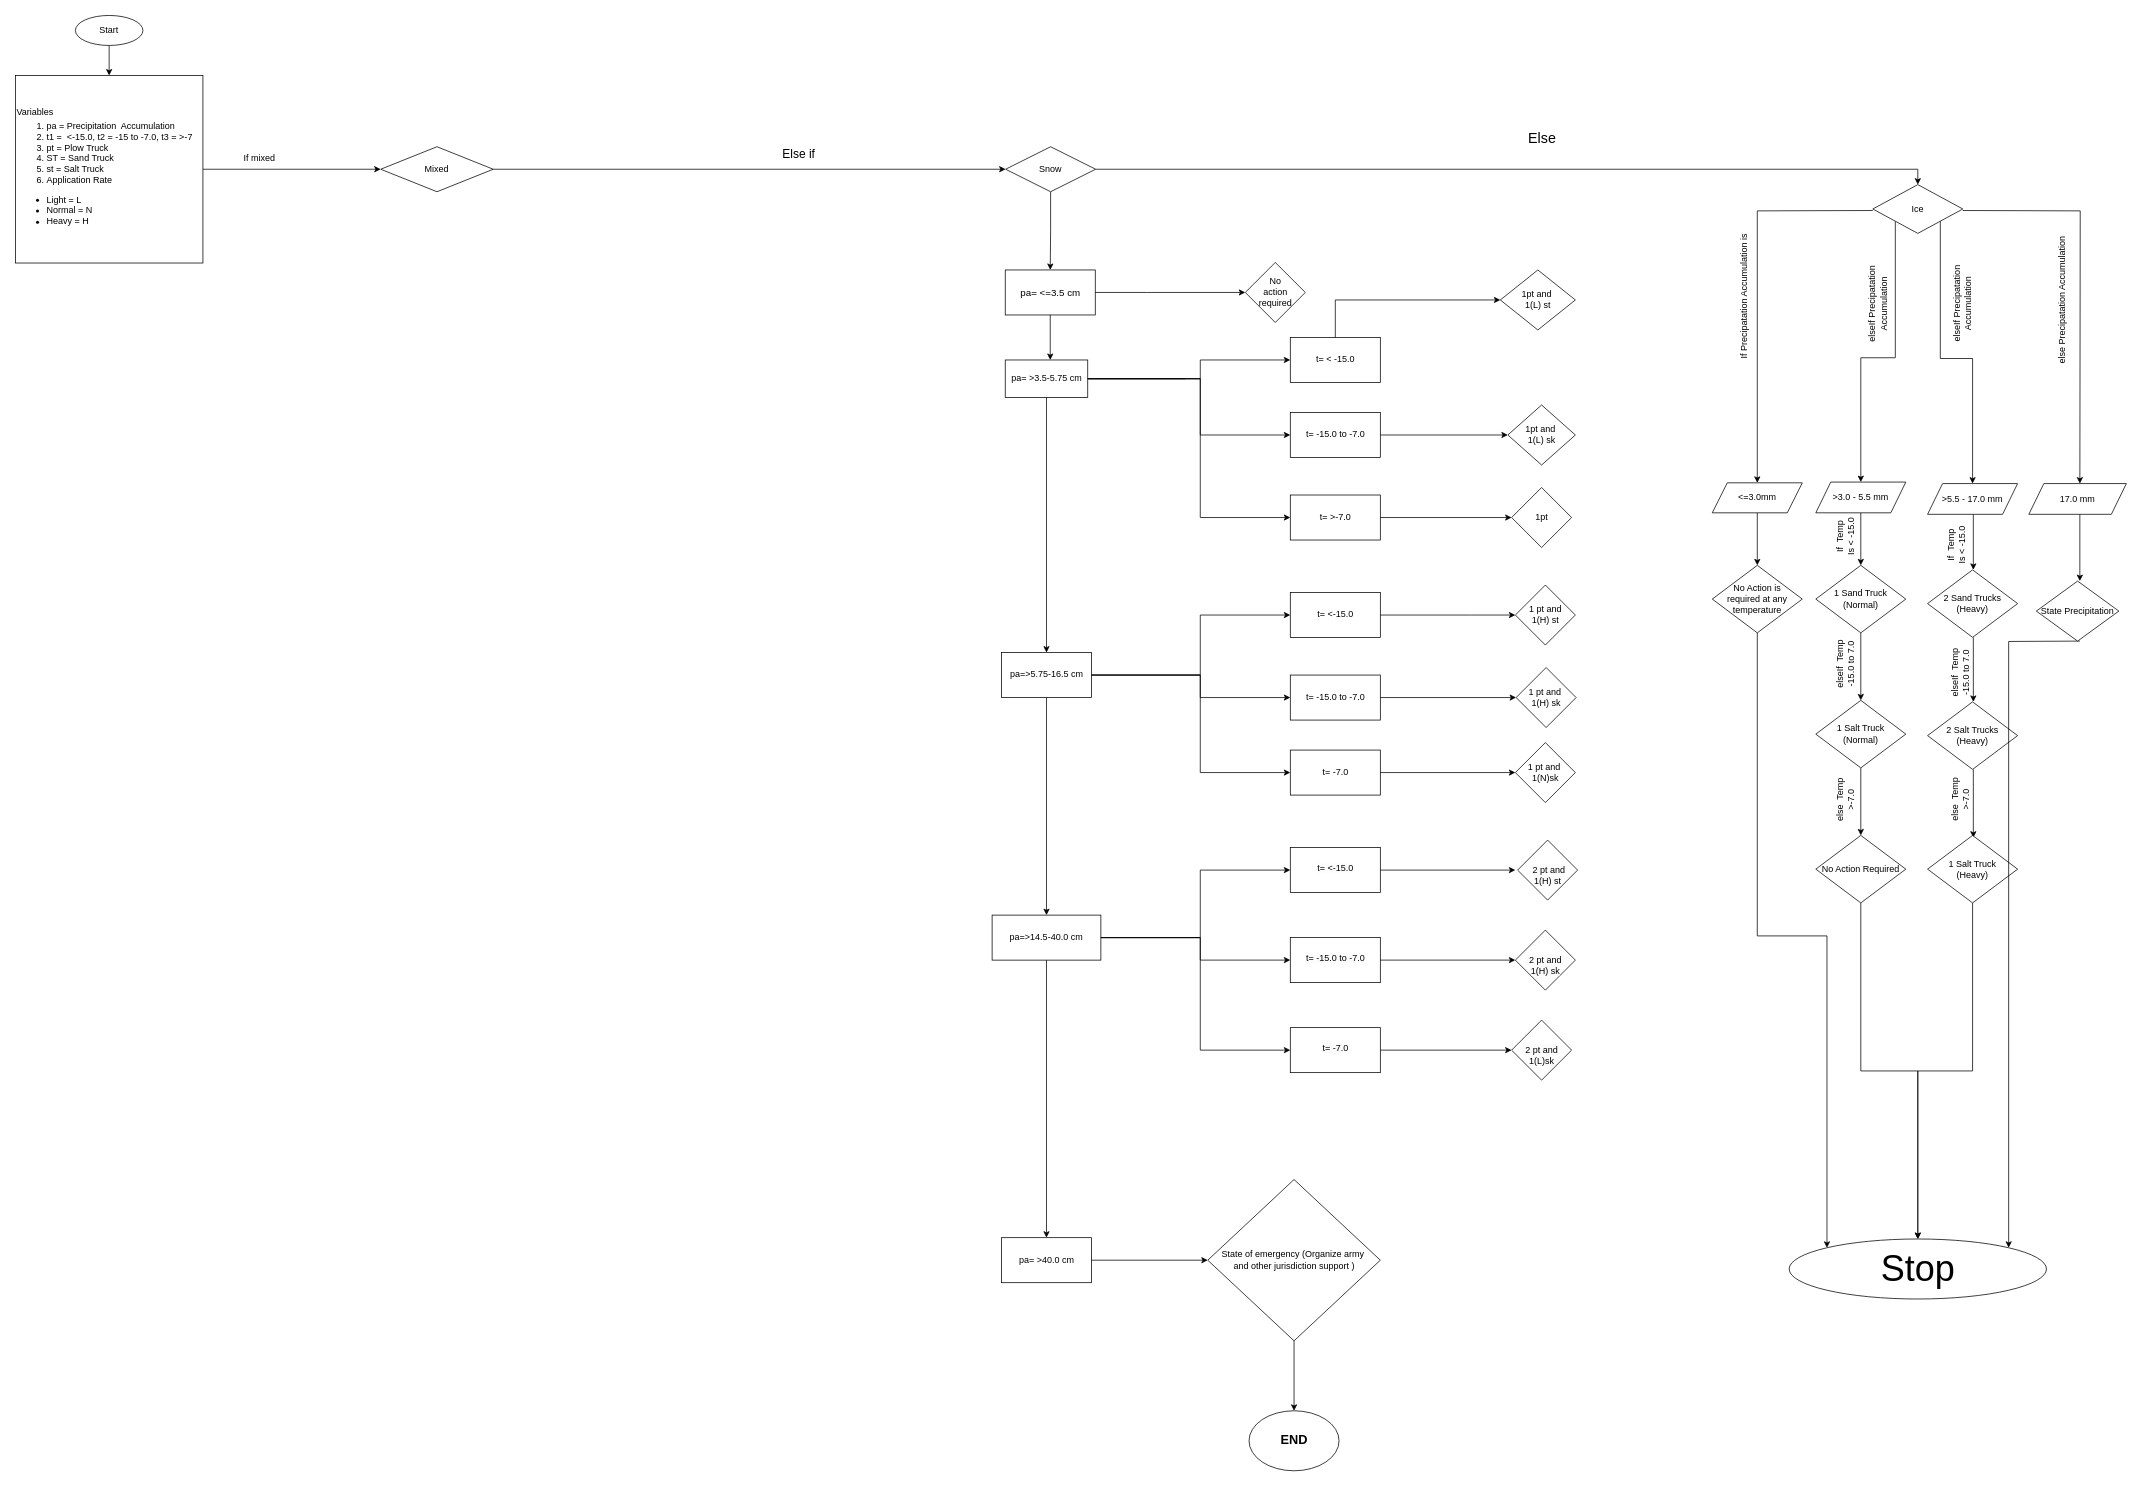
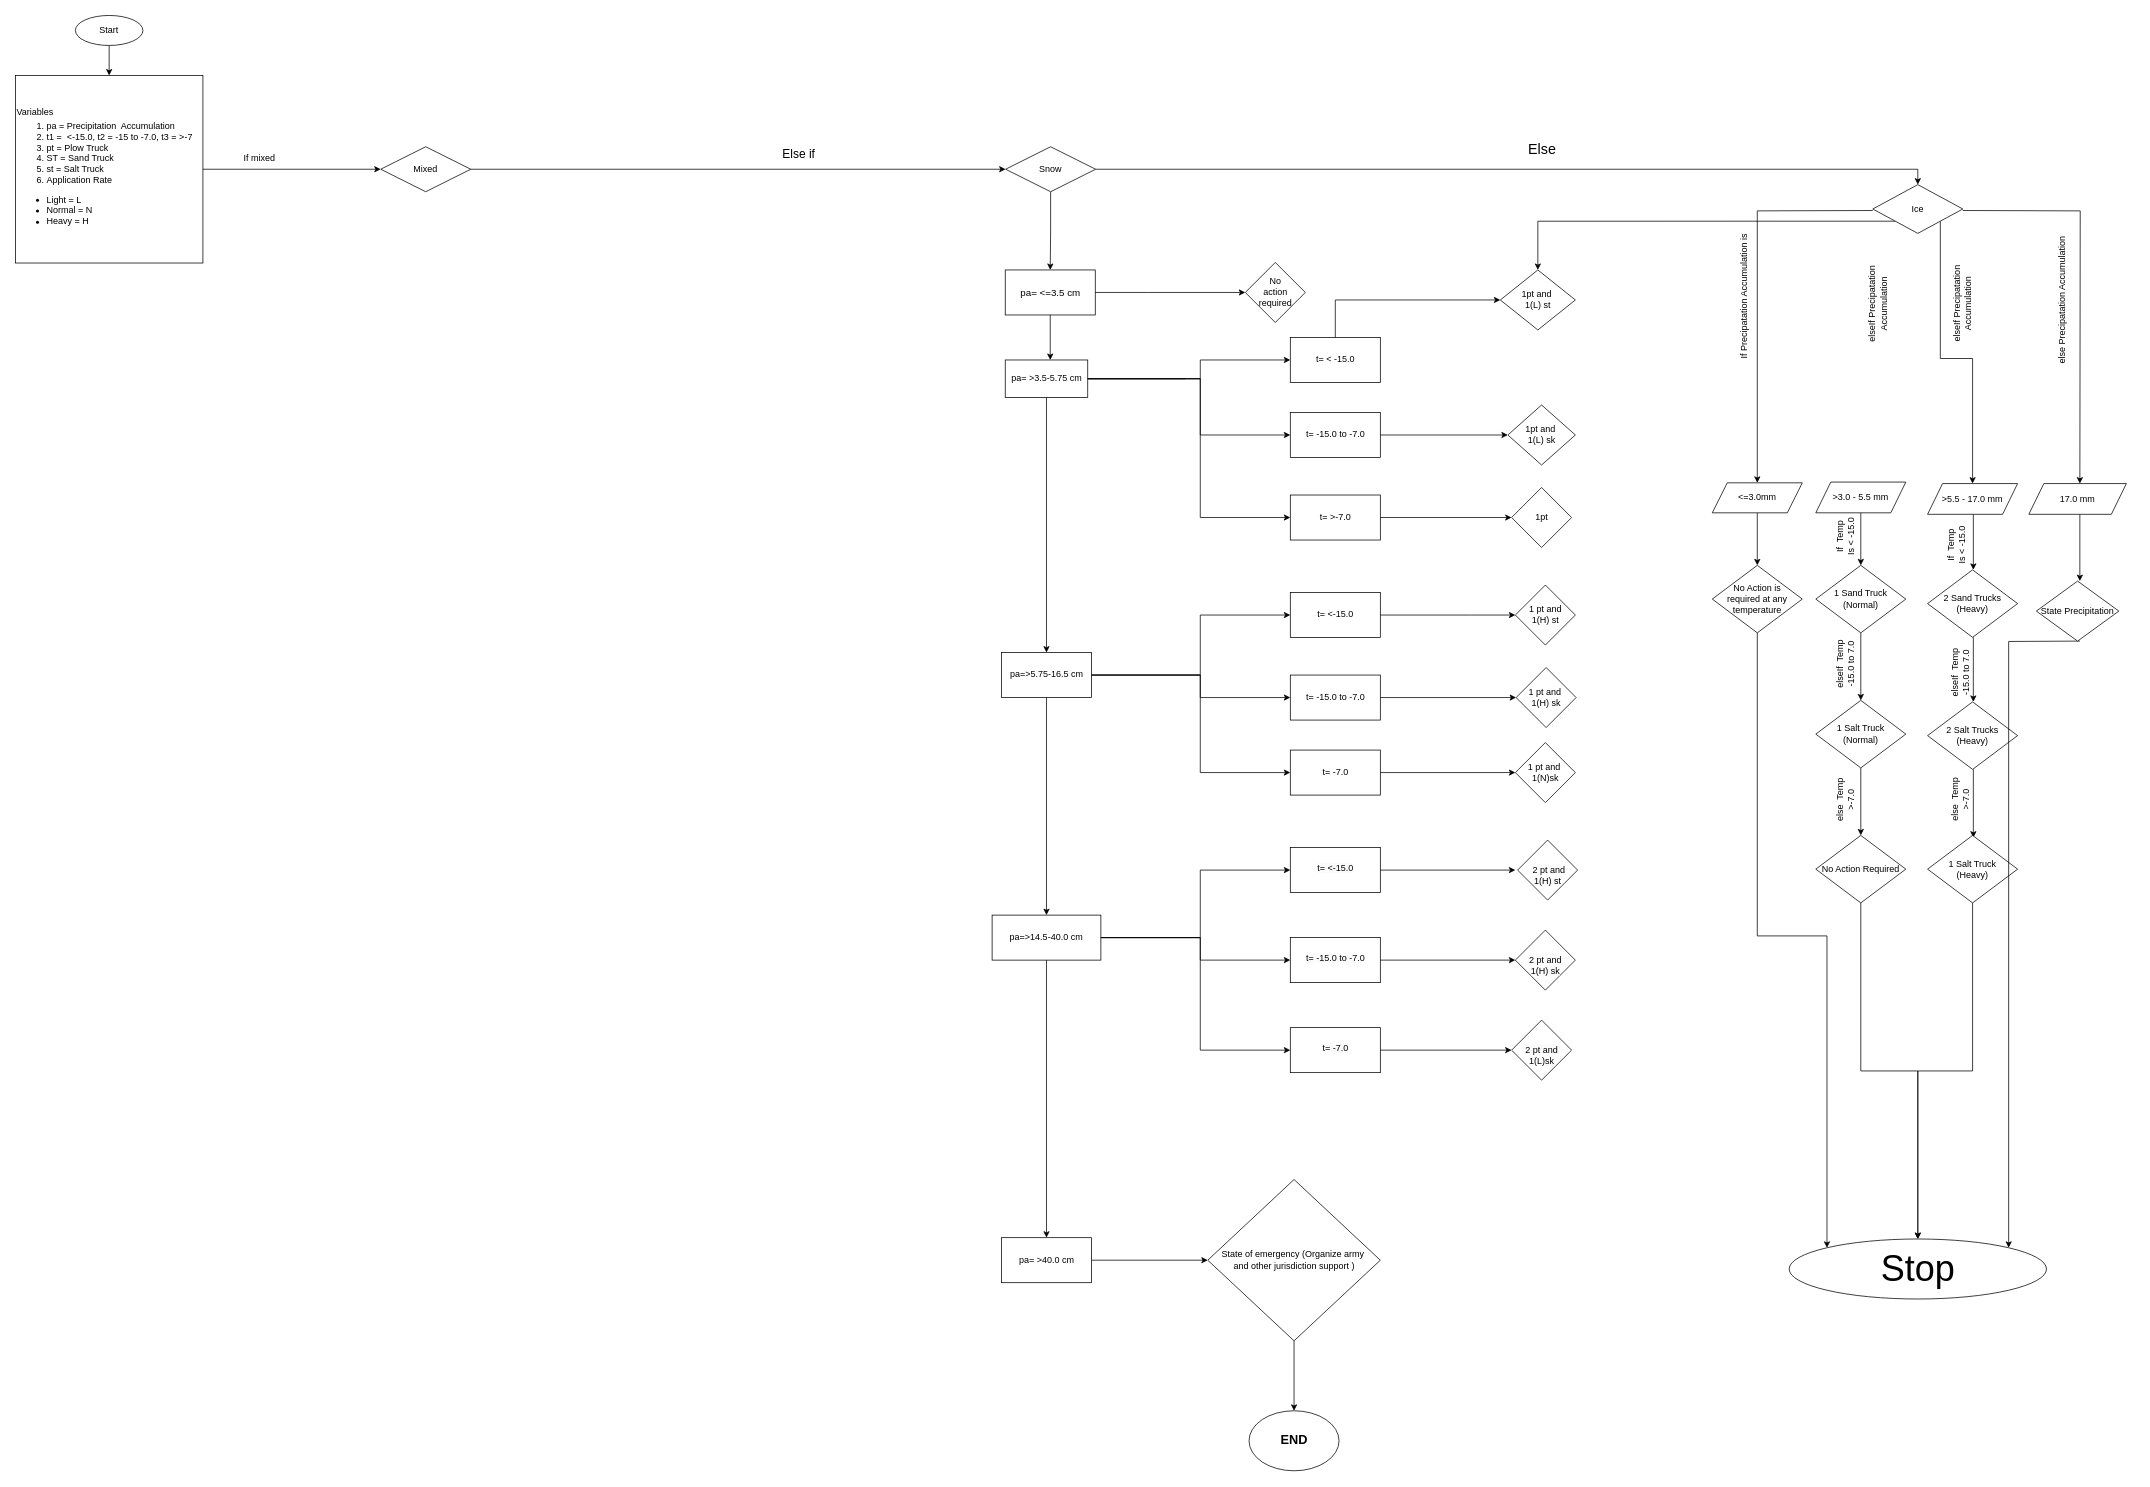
(1541, 138) -> (1541, 149)
(437, 169) -> (426, 169)
(1887, 358) -> (1716, 221)
